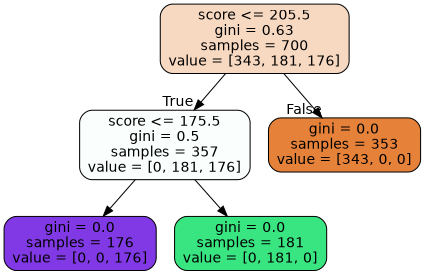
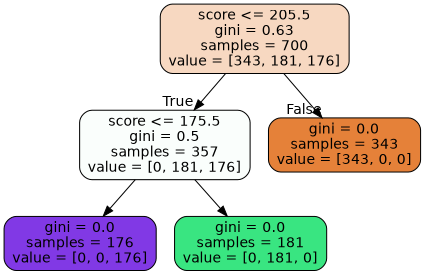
(345, 145) -> (345, 145)
